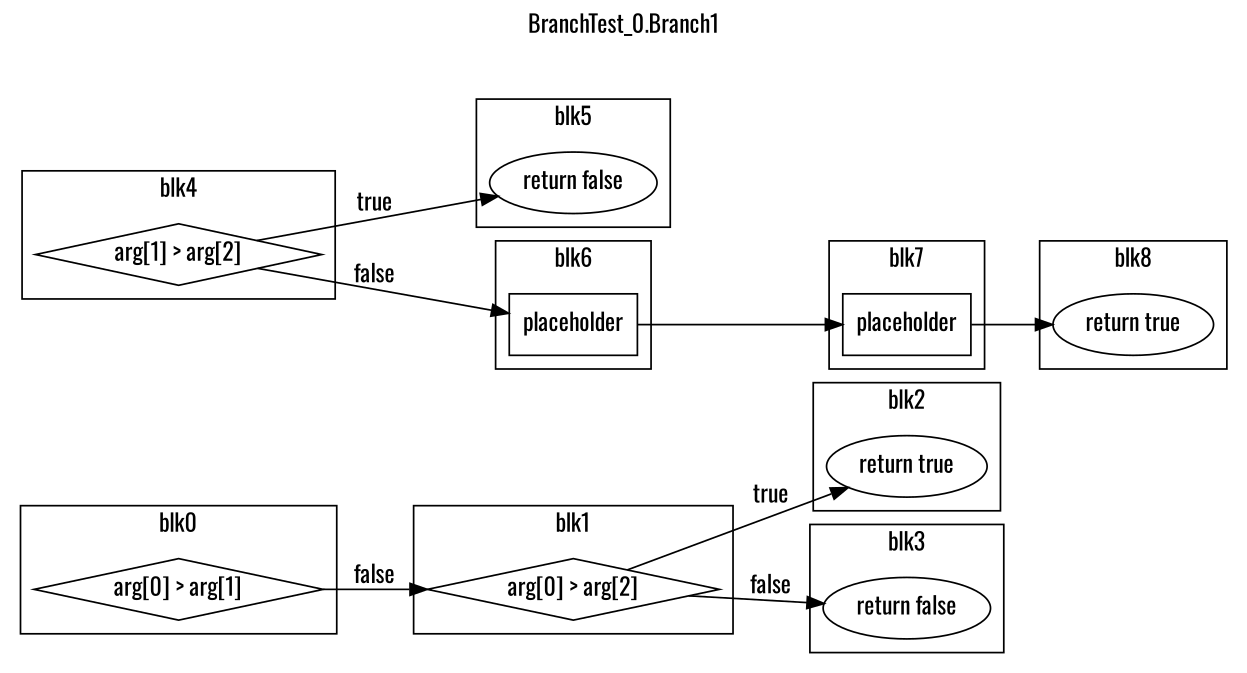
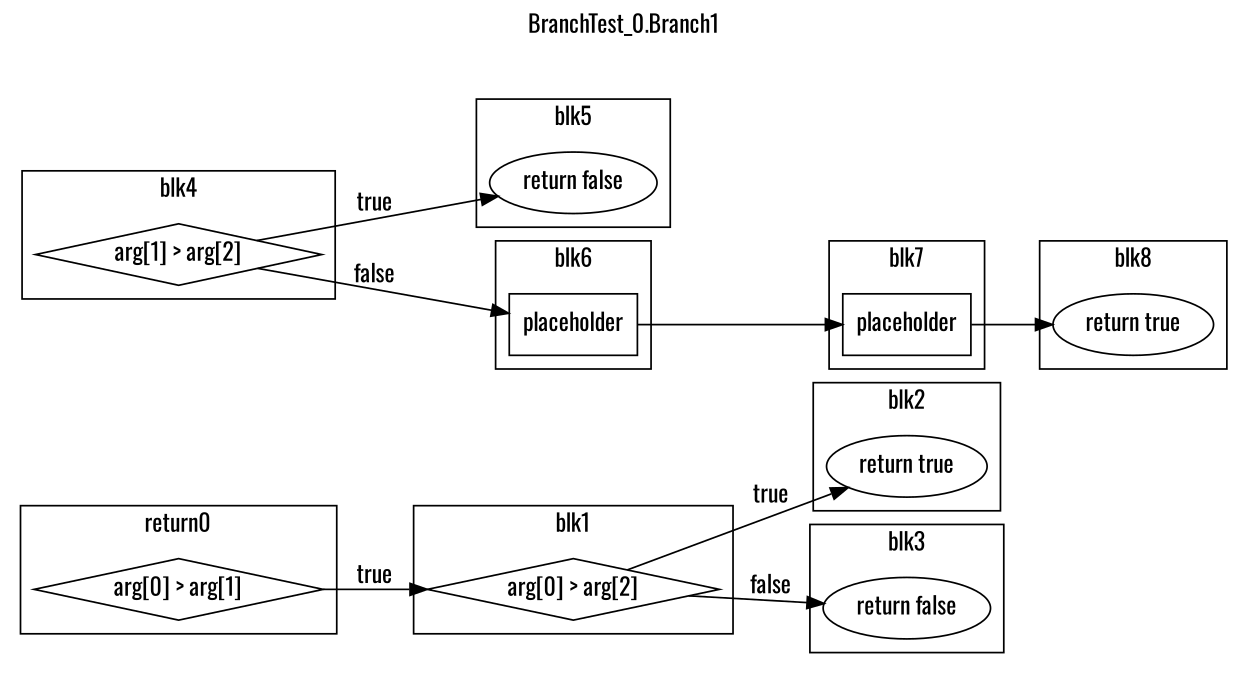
(179, 525) -> (179, 525)
(375, 577) -> (375, 577)
